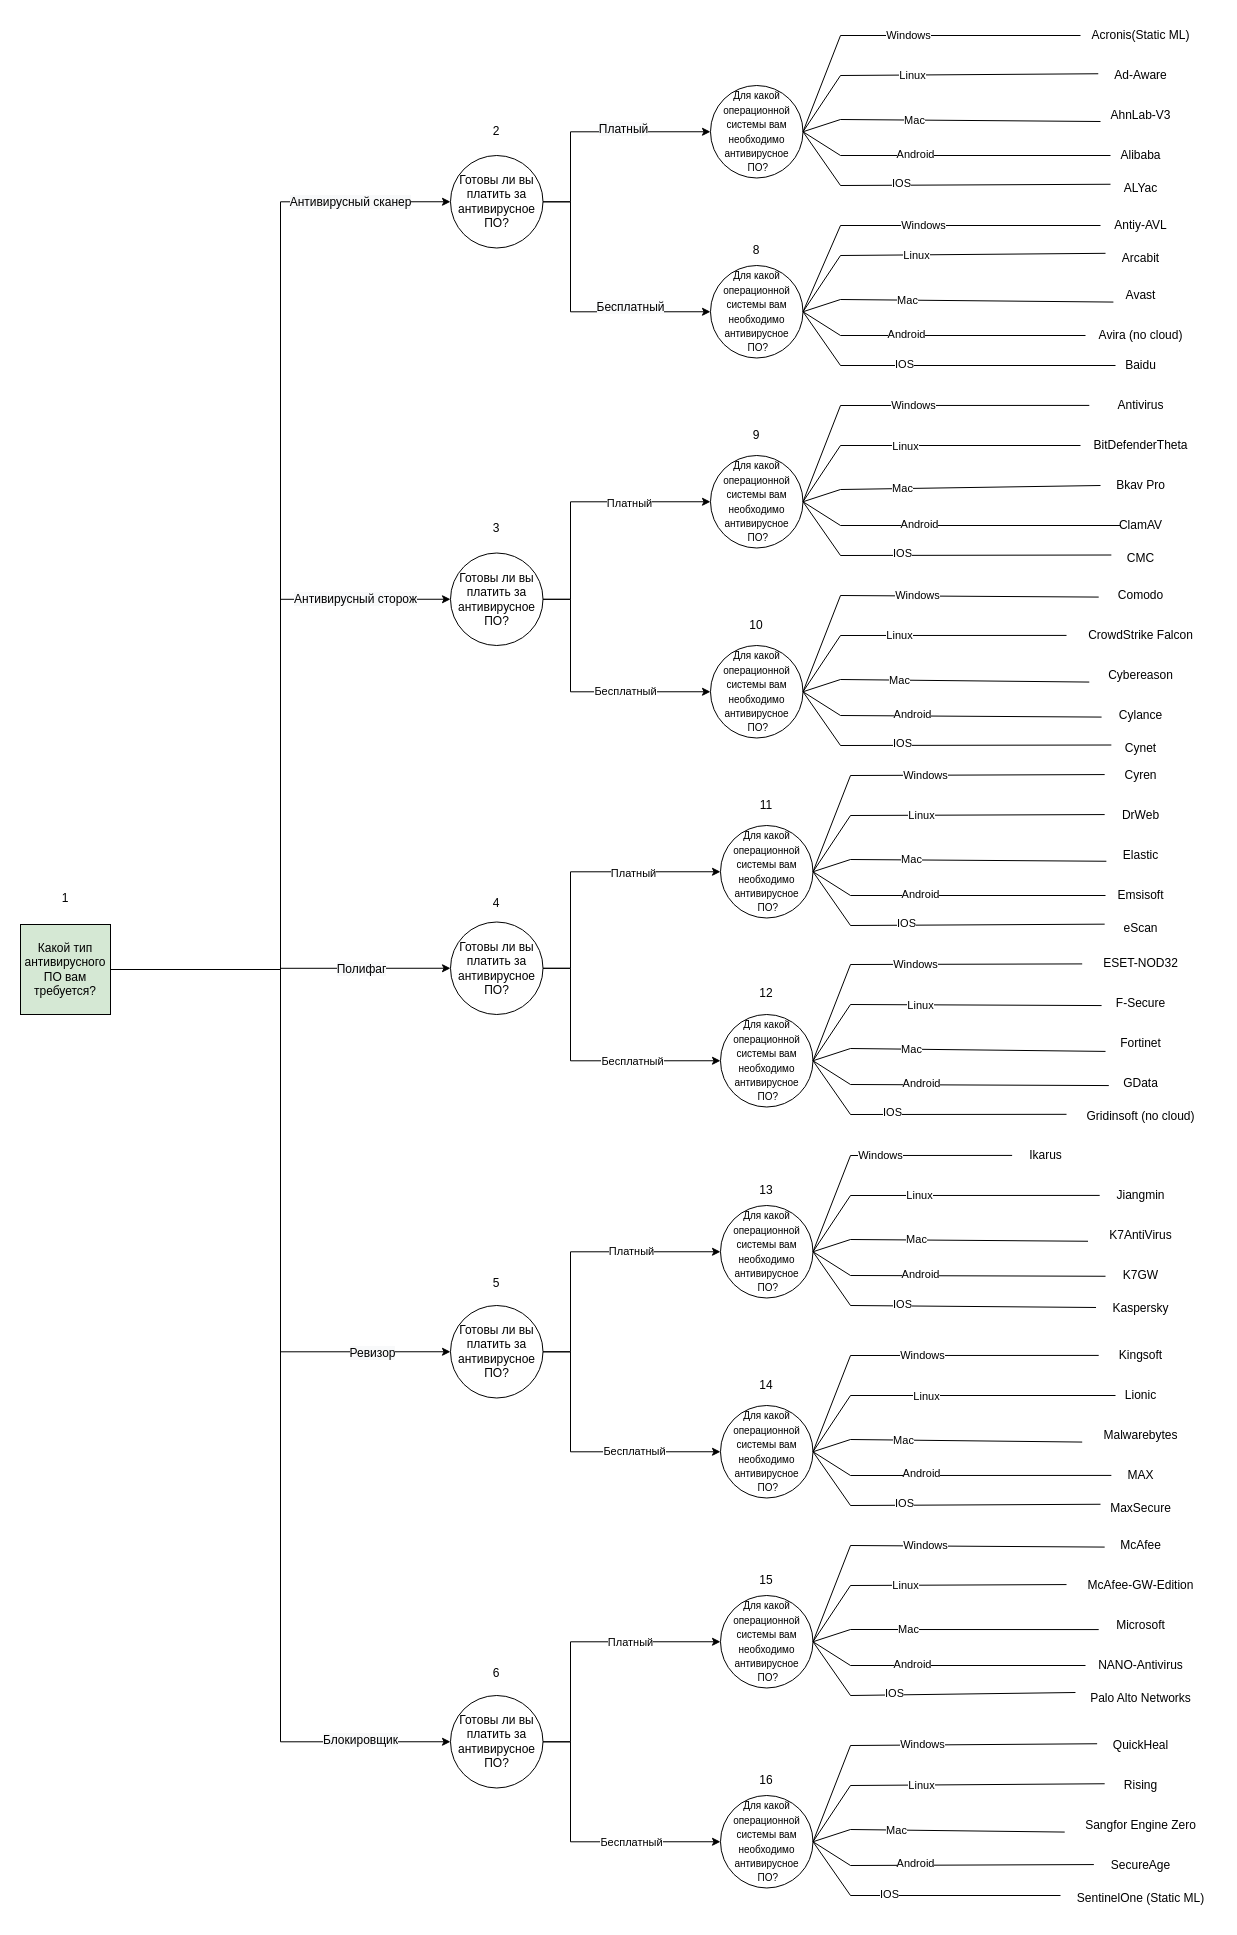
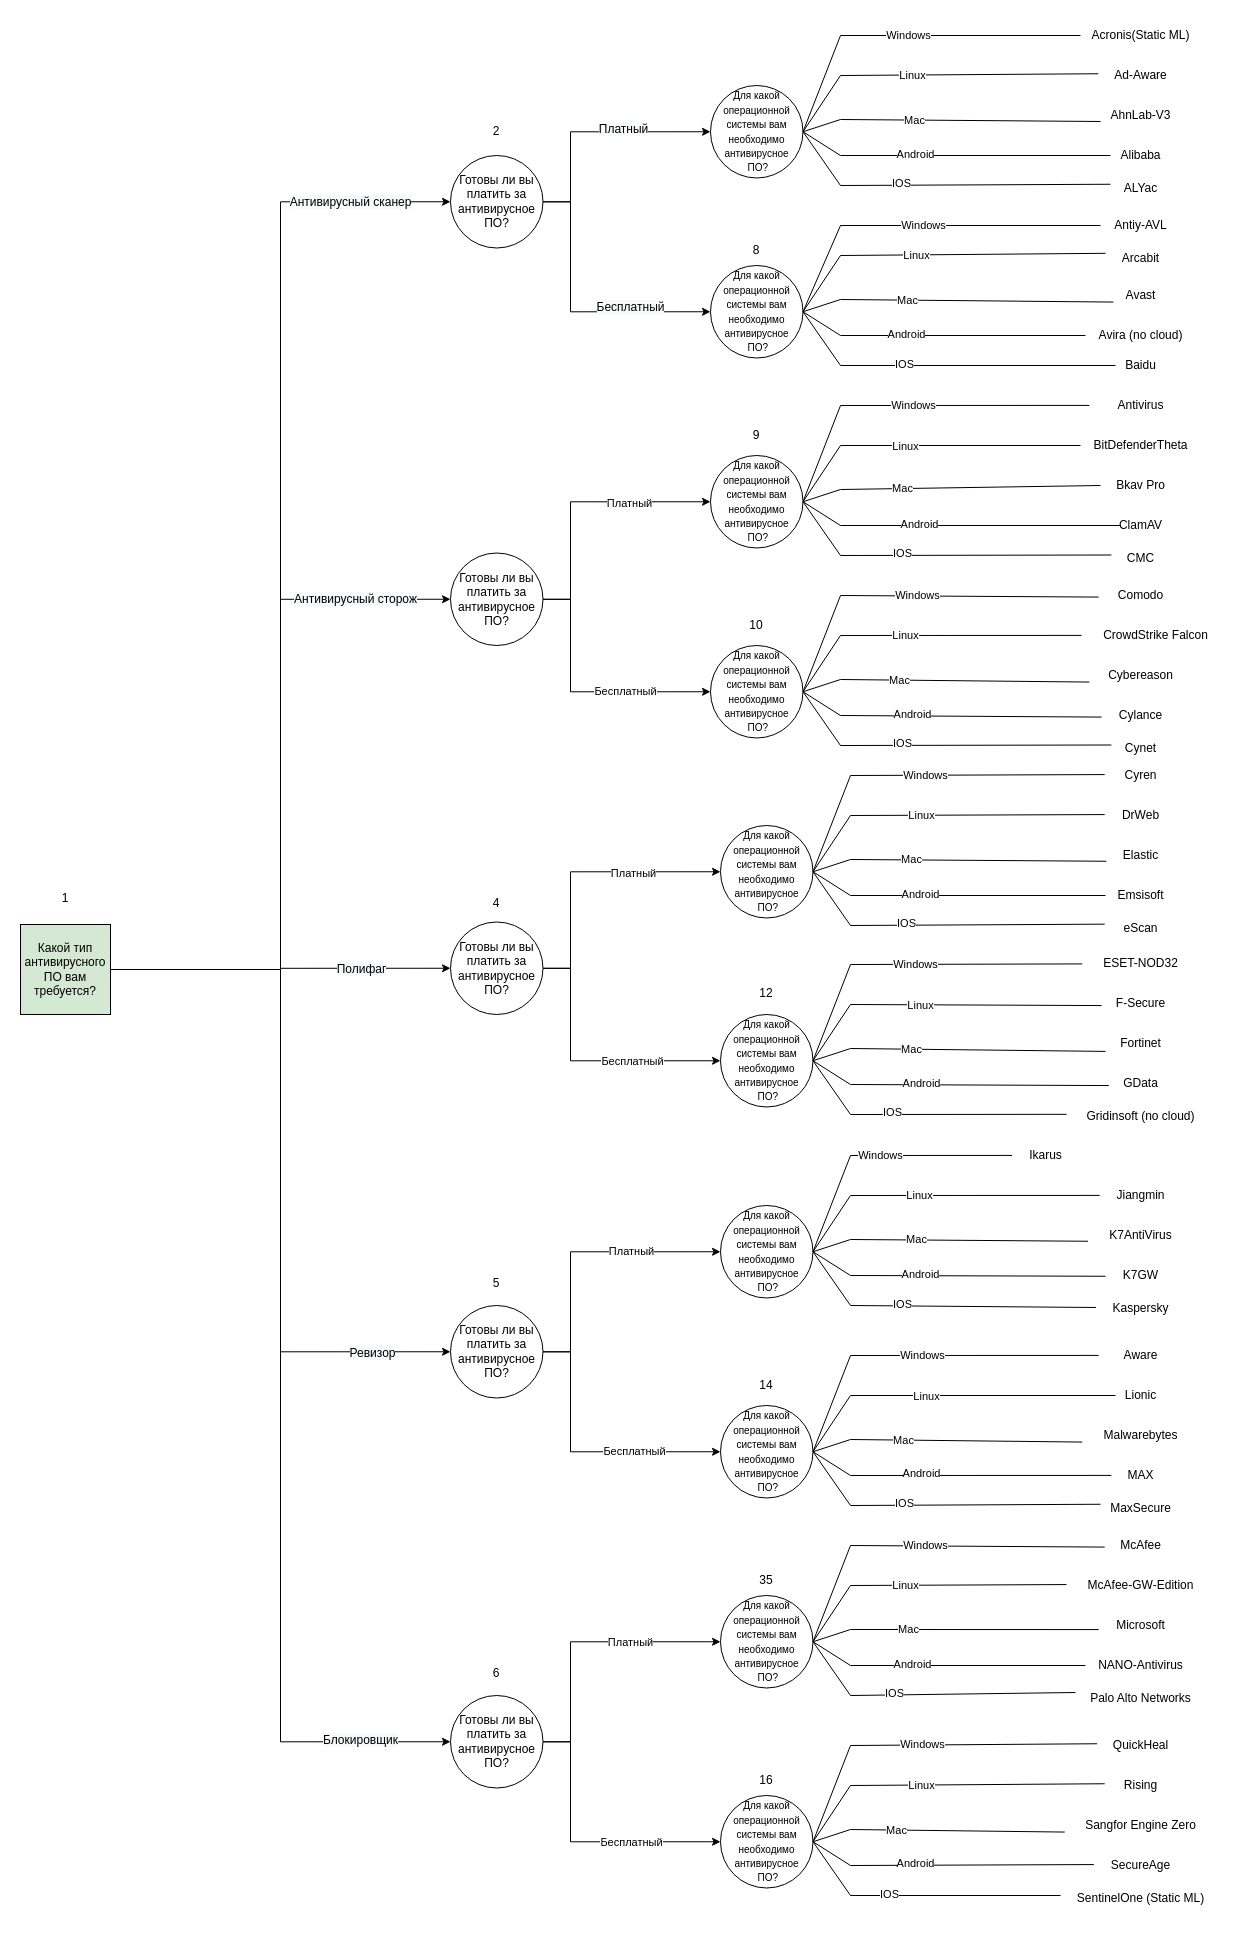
(497, 528) -> none
(1141, 636) -> (1156, 636)
(767, 806) -> none
(767, 1191) -> none
(1141, 1356) -> (1141, 1356)
(767, 1581) -> (767, 1581)
